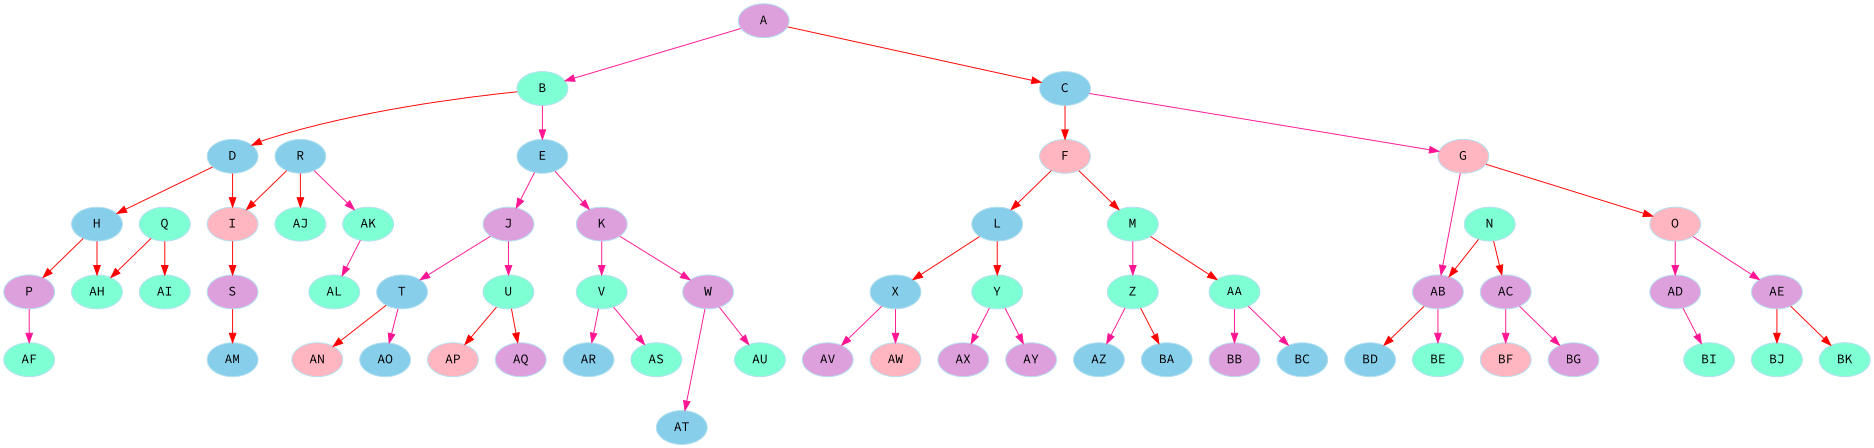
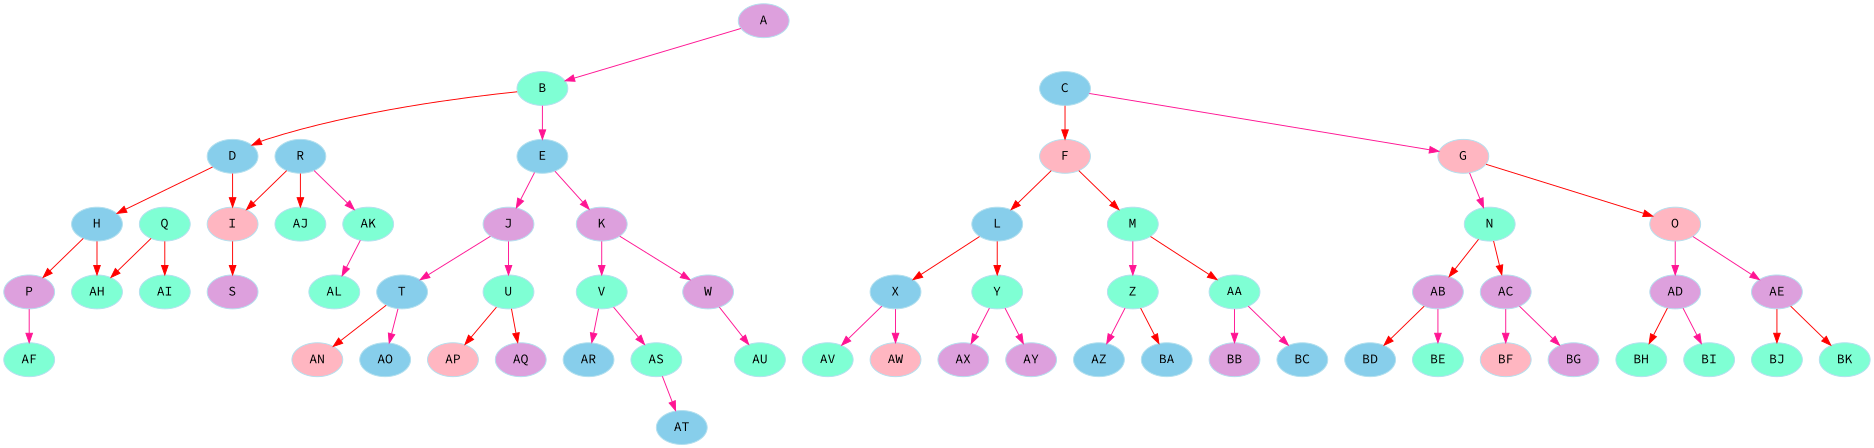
(910, 54) -> none
(1452, 219) -> (1475, 186)
(696, 355) -> (667, 389)
(233, 360) -> none
(828, 360) -> (828, 360)
none -> (1641, 360)
